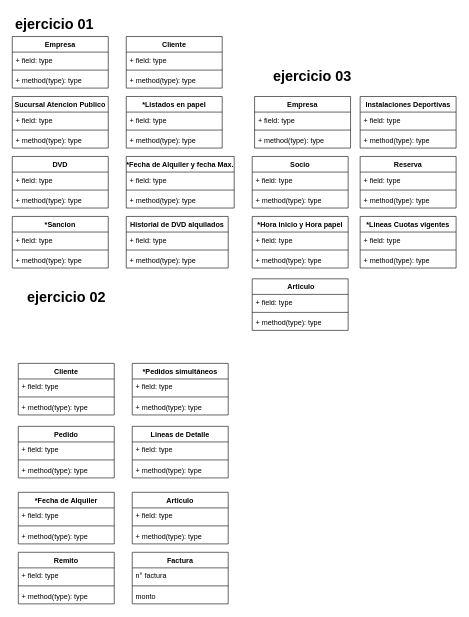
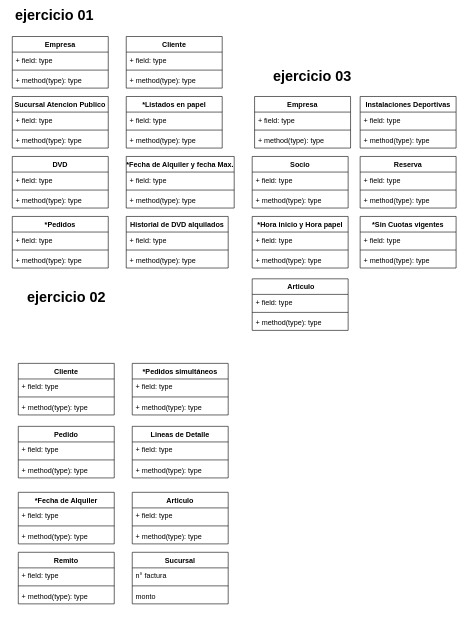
(54, 24) -> (54, 15)
(60, 224) -> (60, 224)
(408, 224) -> (408, 224)
(180, 560) -> (180, 560)
